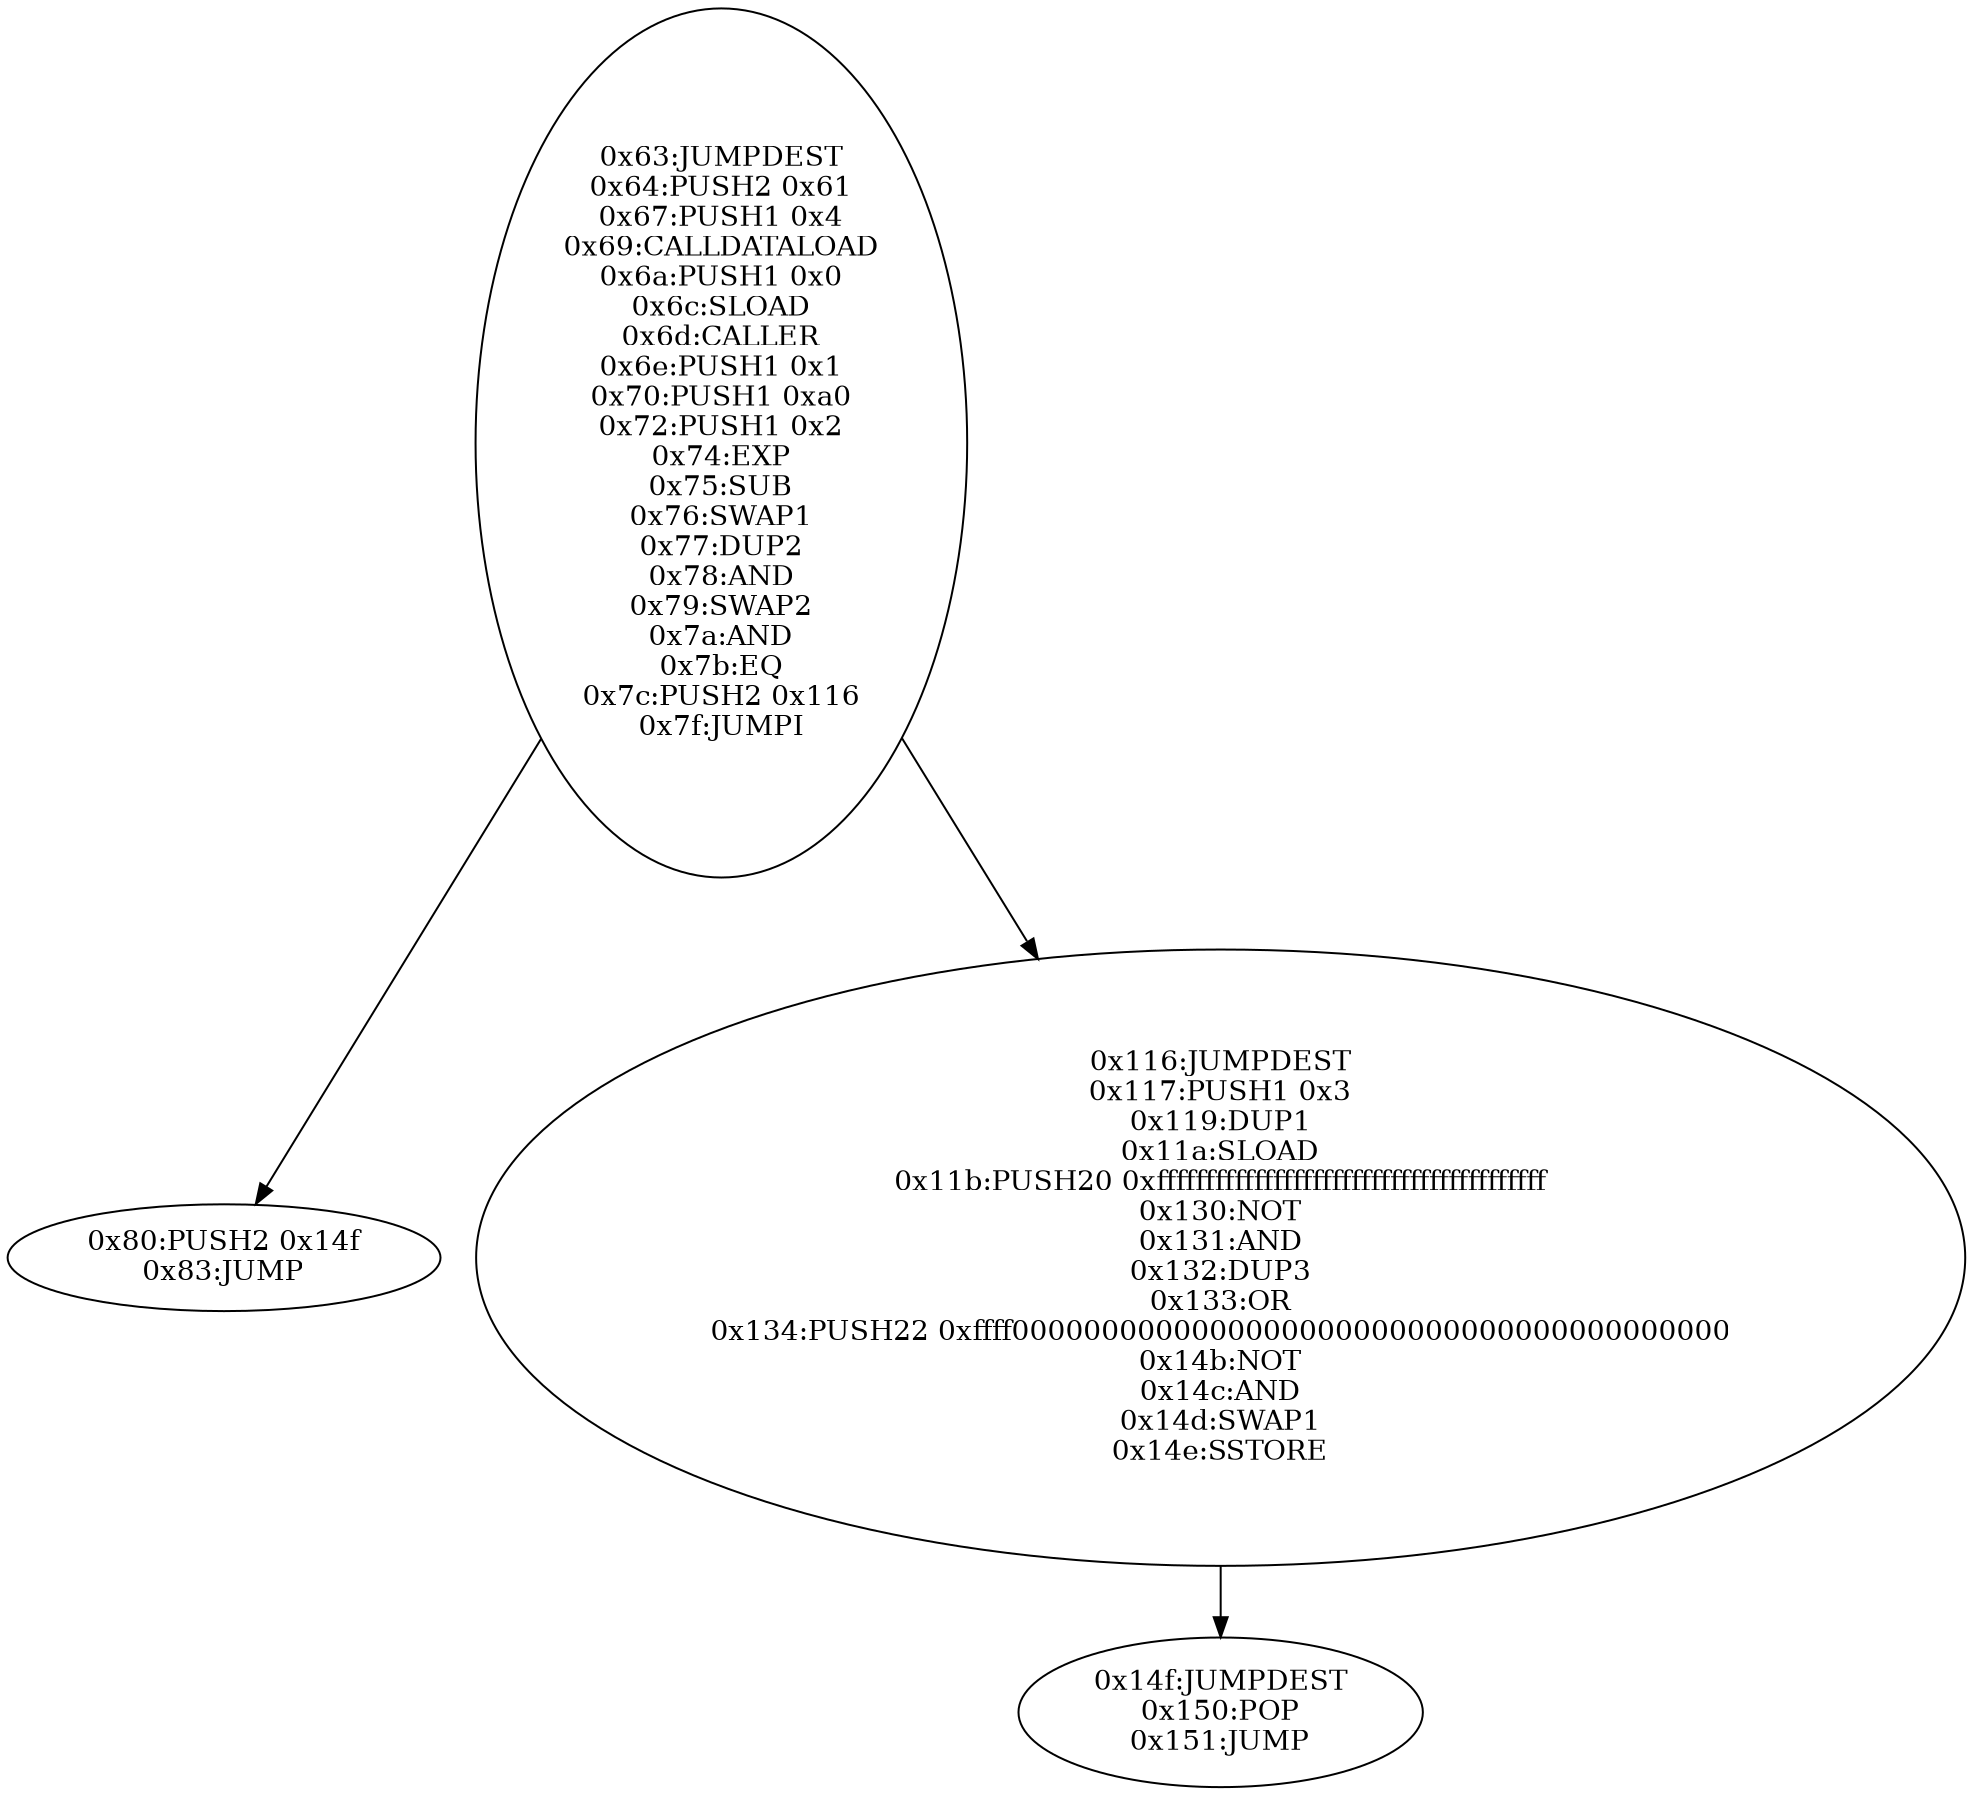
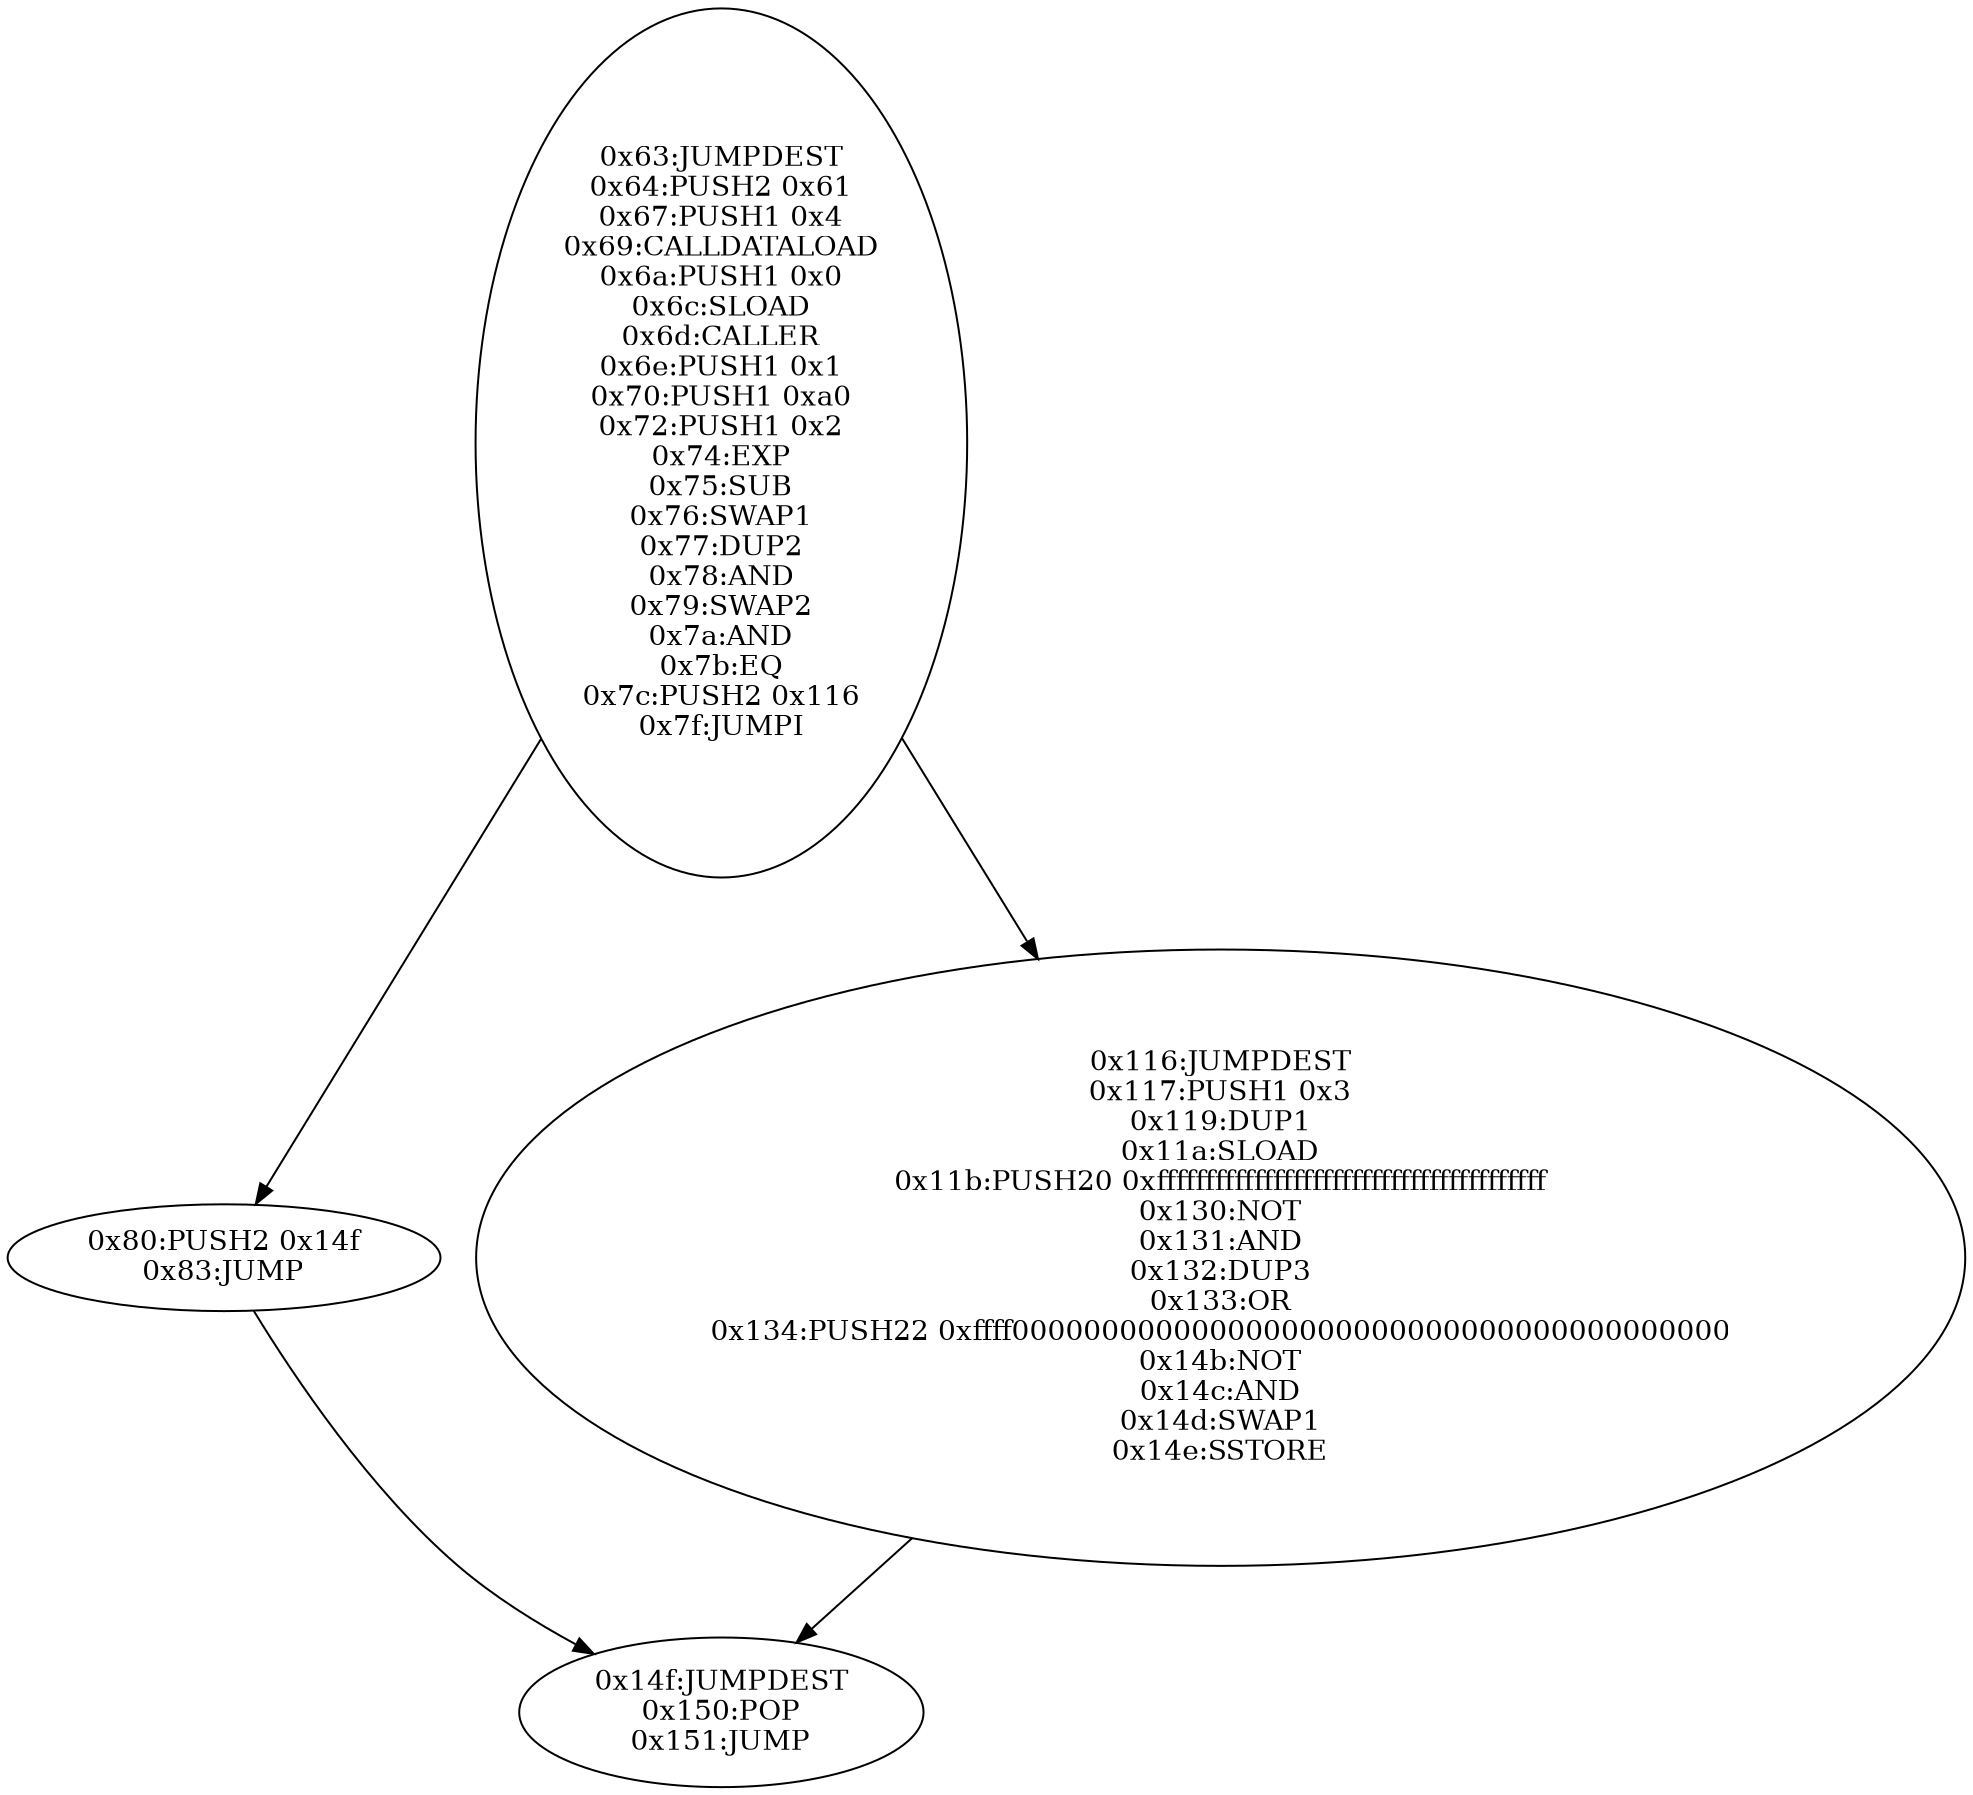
none -> (392, 1500)
